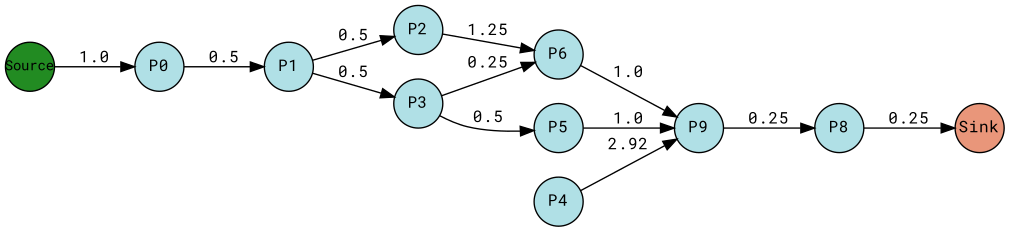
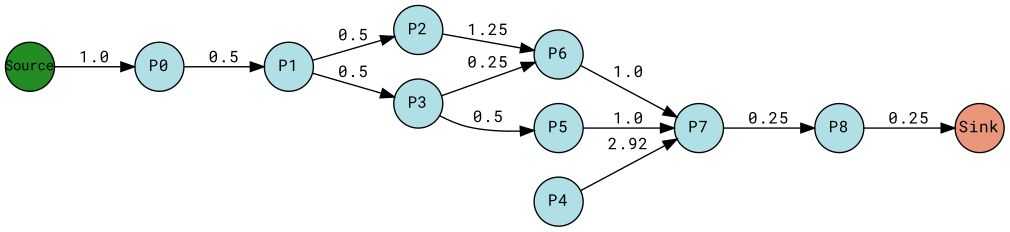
(699, 128) -> (699, 128)
